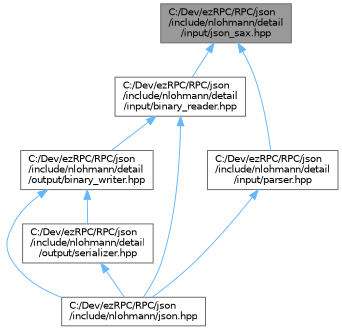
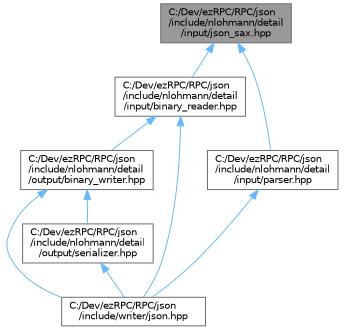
(134, 312) -> (134, 312)
